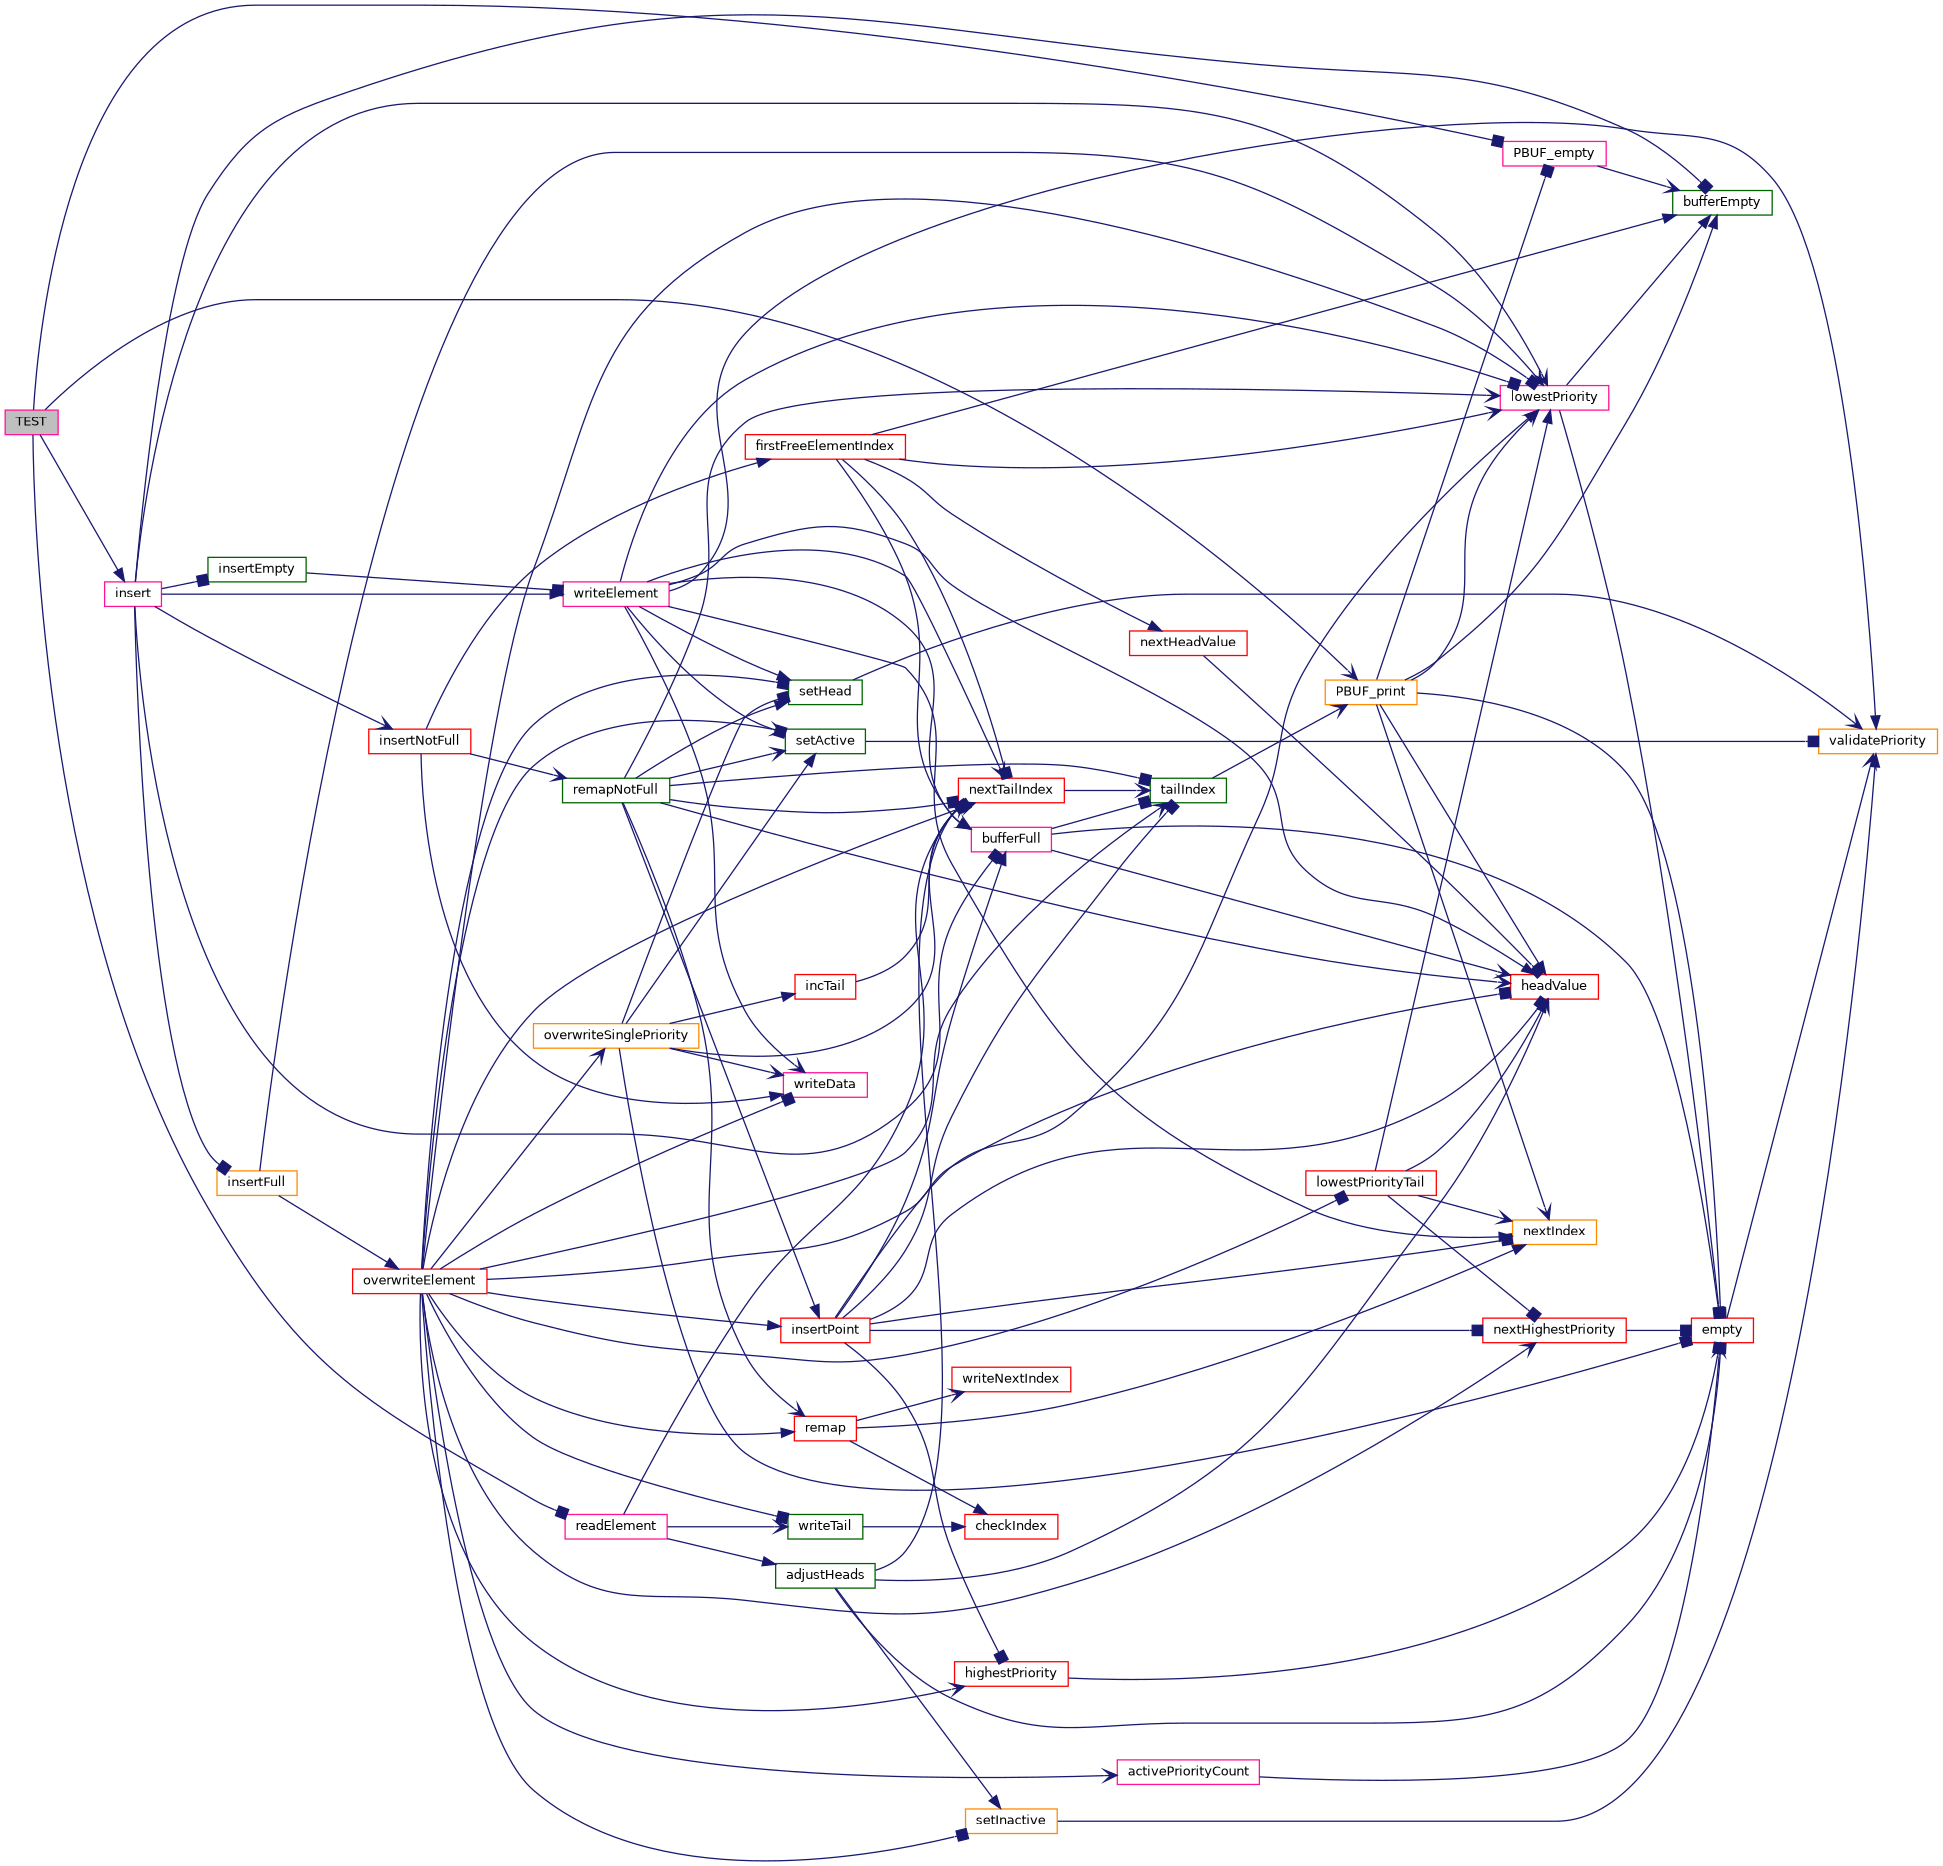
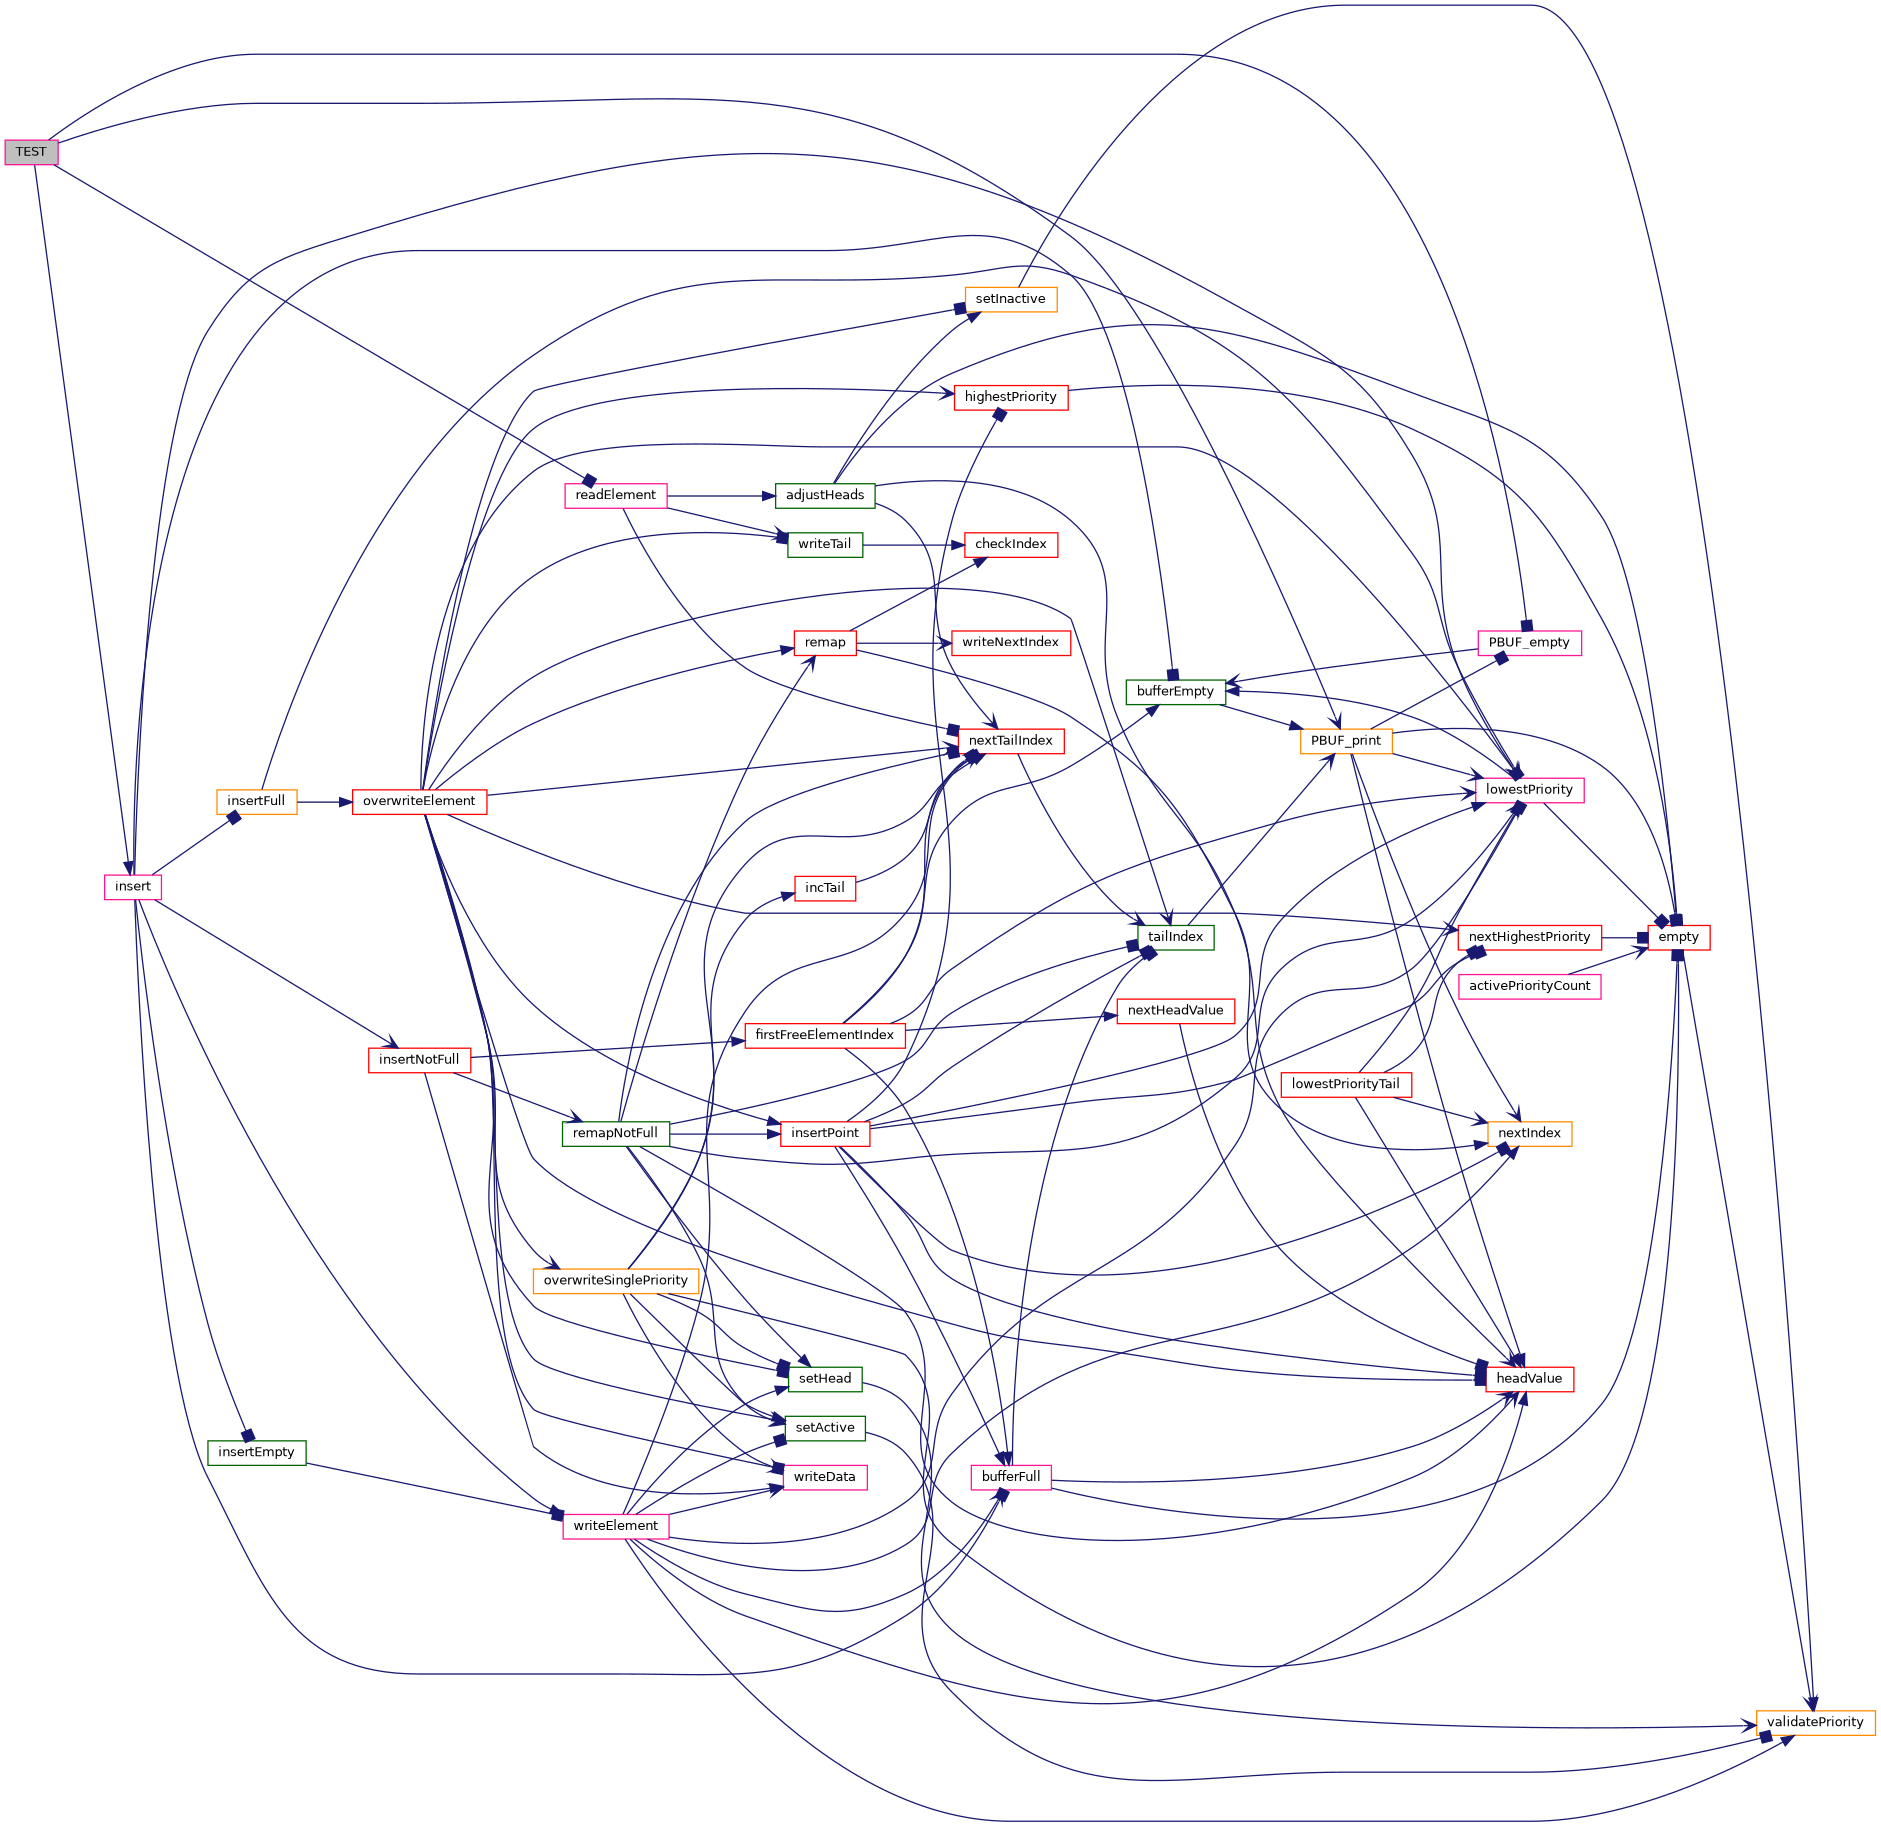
(1593, 479) -> (1255, 715)
(902, 1356) -> none
(599, 1740) -> none
